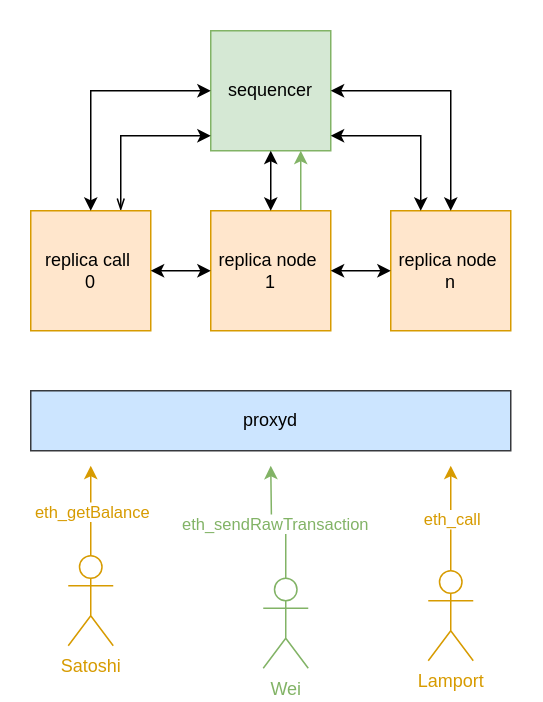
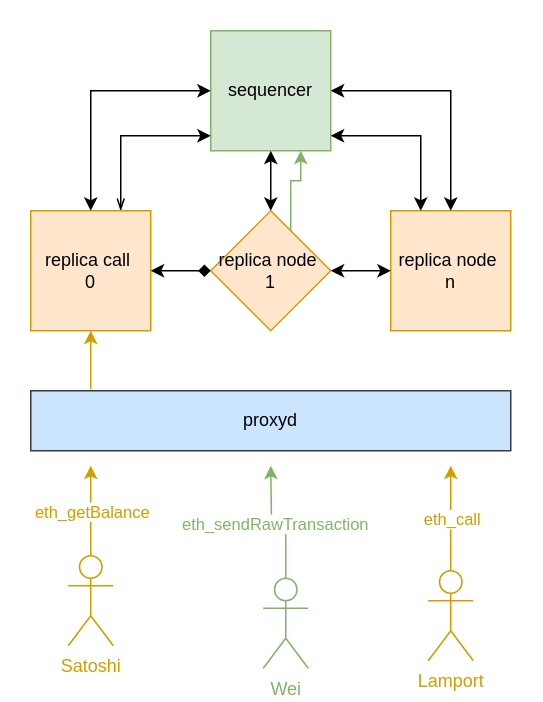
(199, 271) -> (198, 271)
(271, 271) -> (271, 271)
none -> (91, 365)
